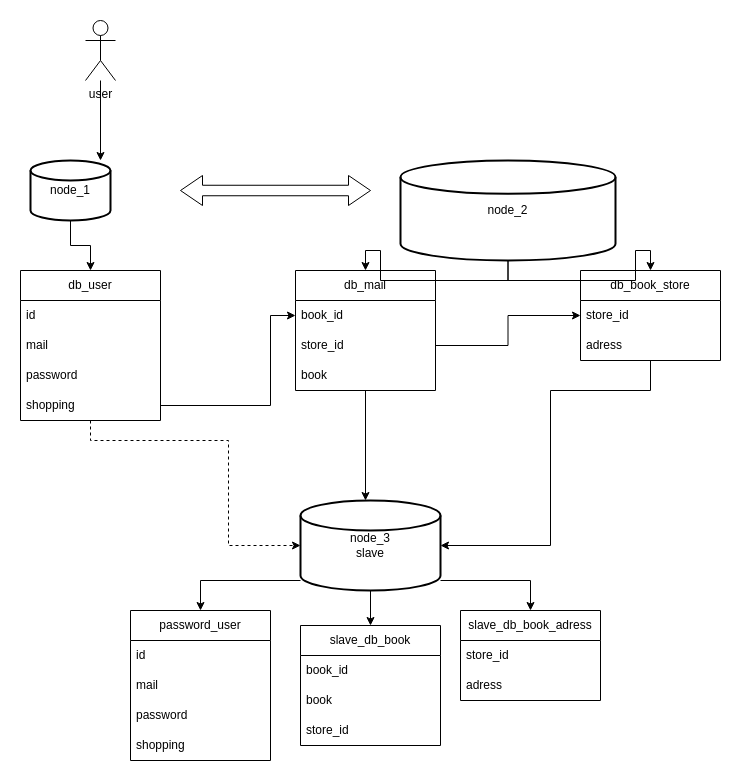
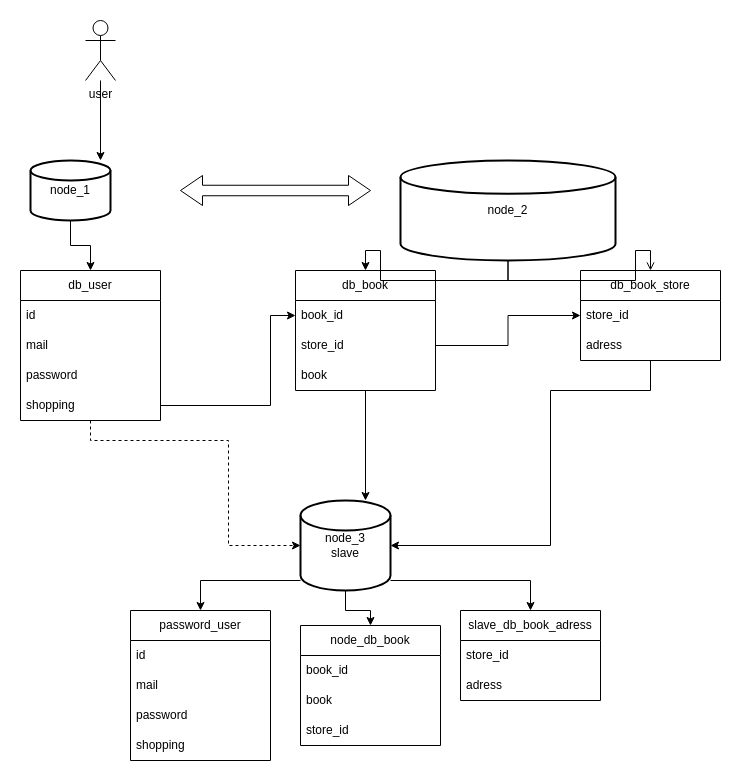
(651, 262) -> (651, 264)
(366, 286) -> (366, 286)
(371, 546) -> (346, 546)
(371, 641) -> (371, 641)
